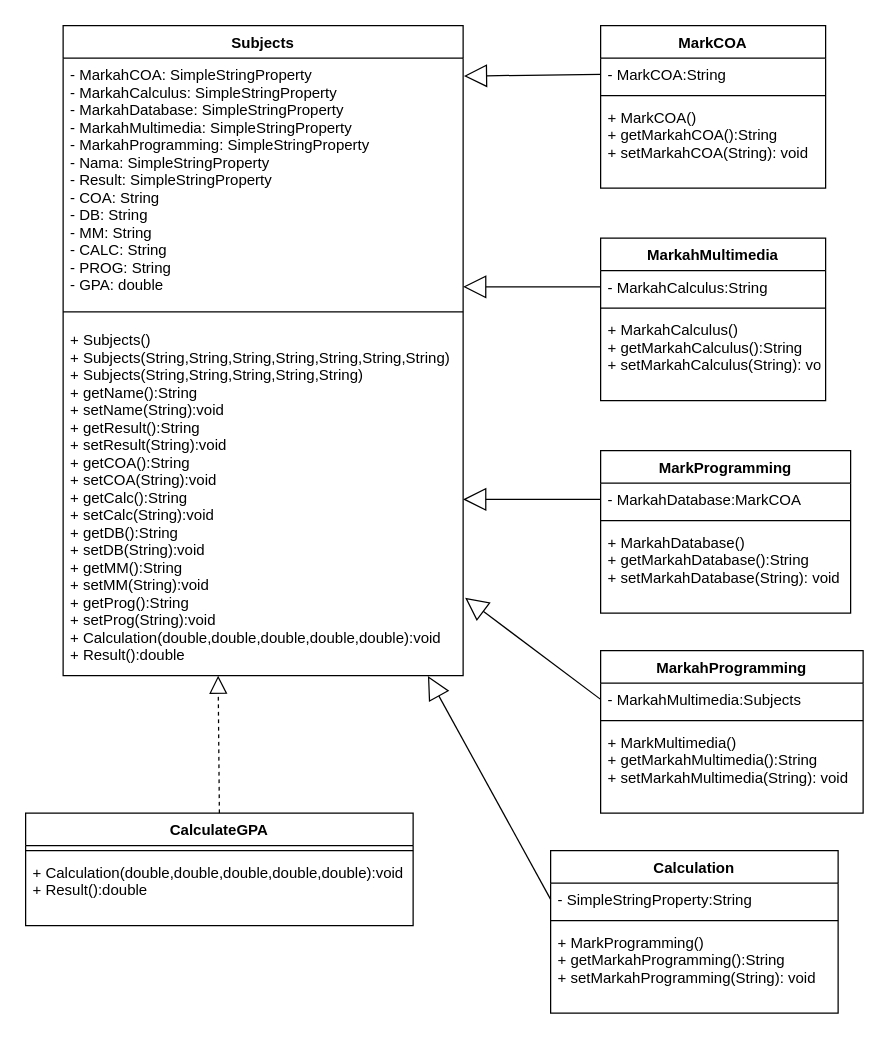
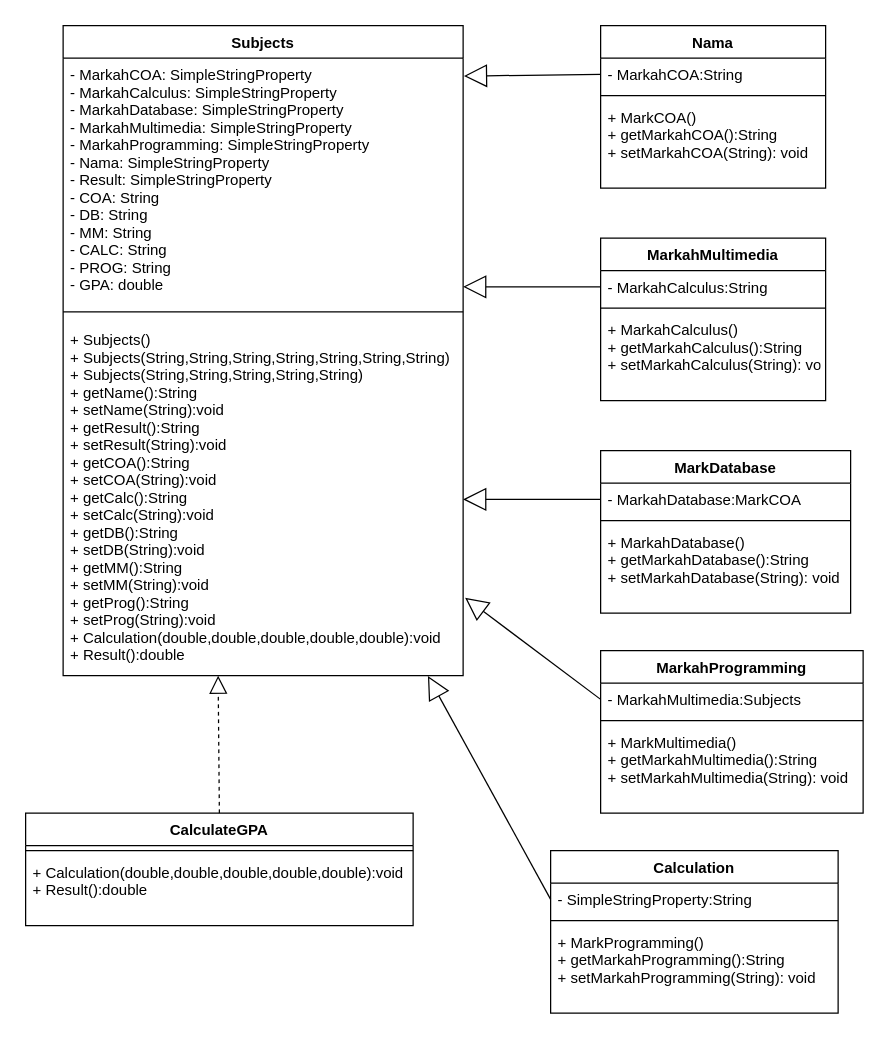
(713, 43) -> (713, 43)
(669, 75) -> (677, 75)
(725, 468) -> (725, 468)
